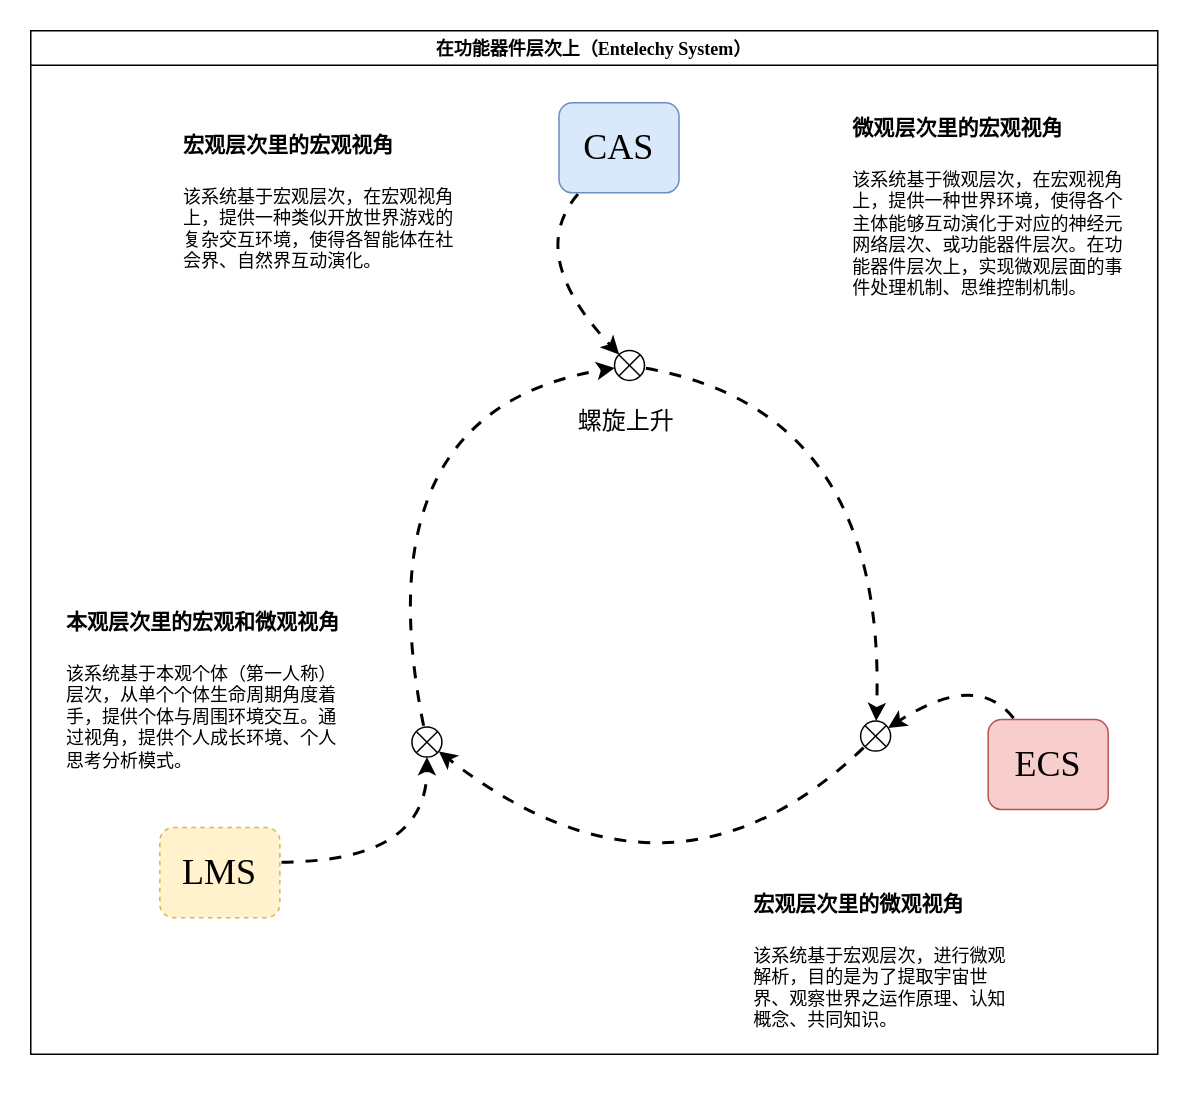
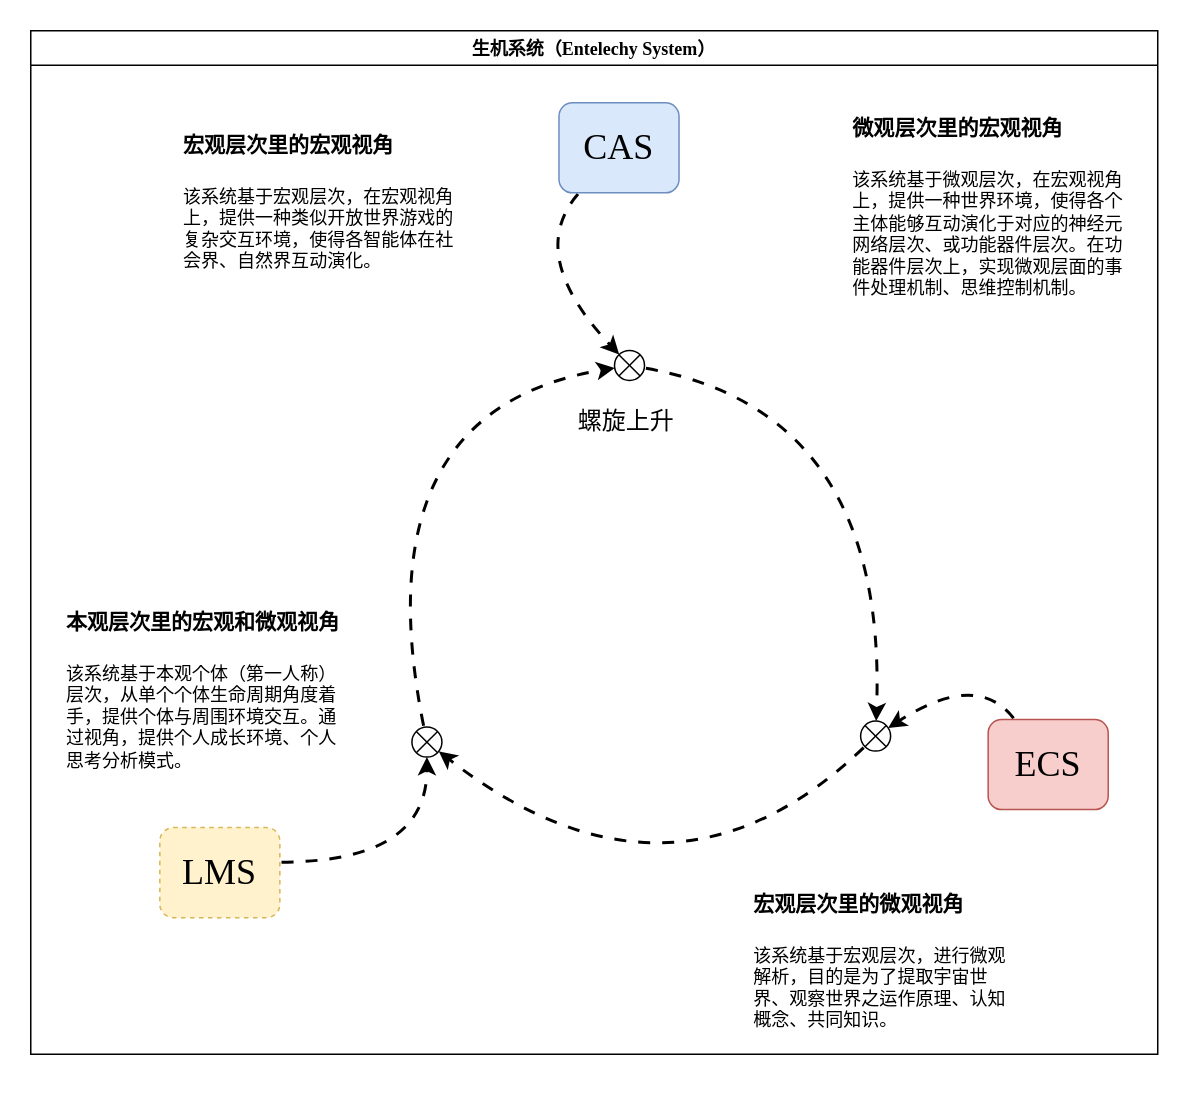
(593, 49) -> (593, 49)
